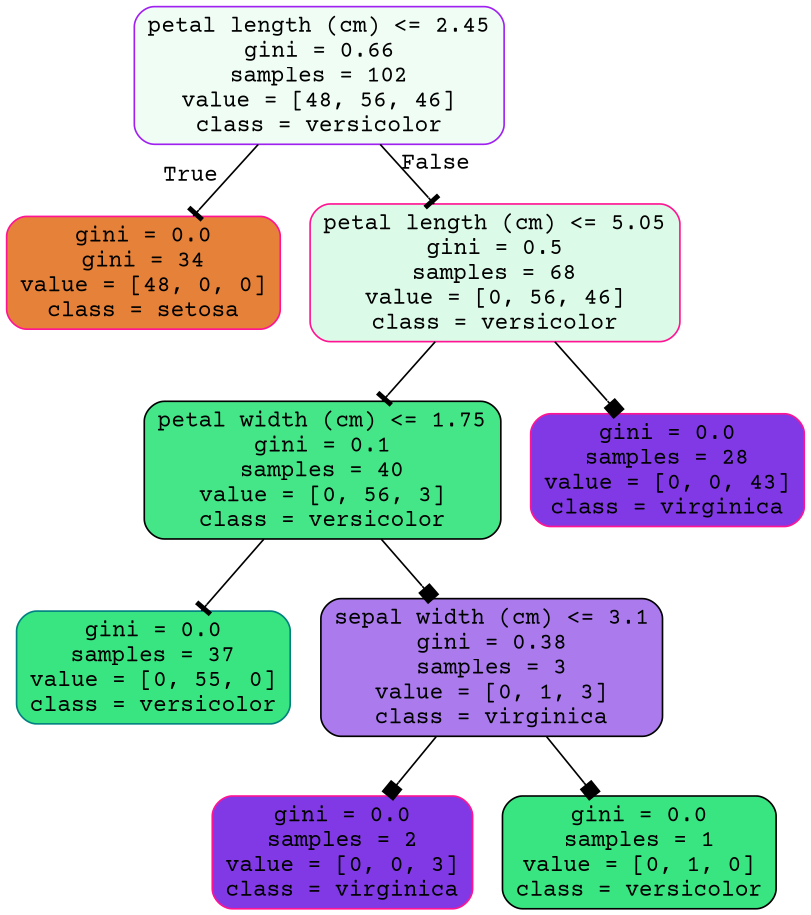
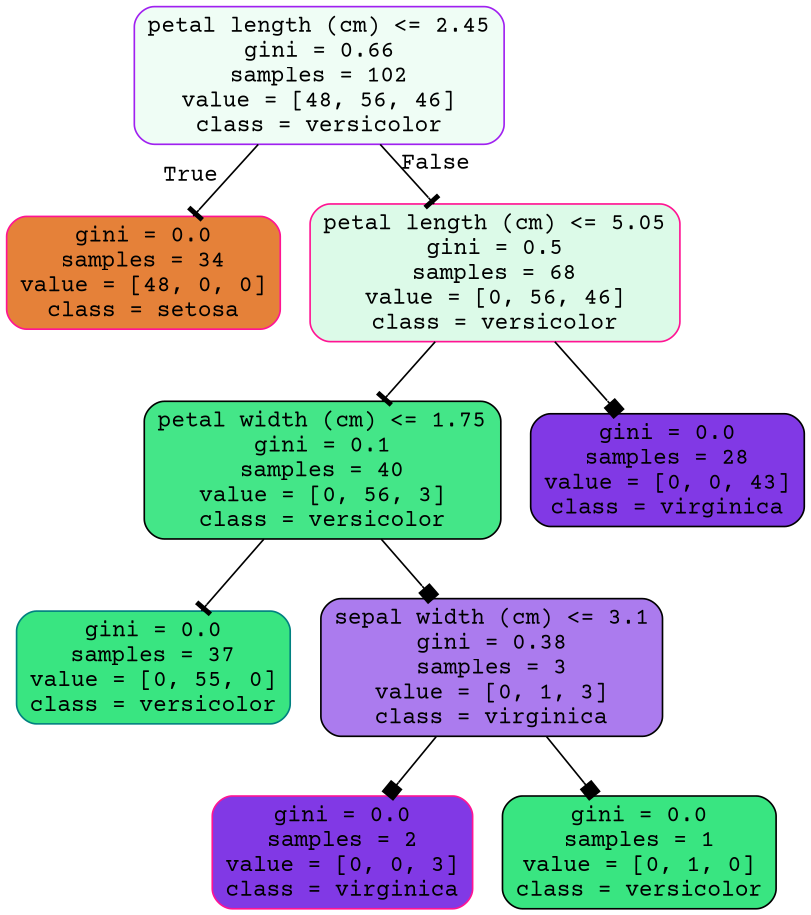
(143, 273) -> (143, 273)
(667, 470) -> (667, 470)
